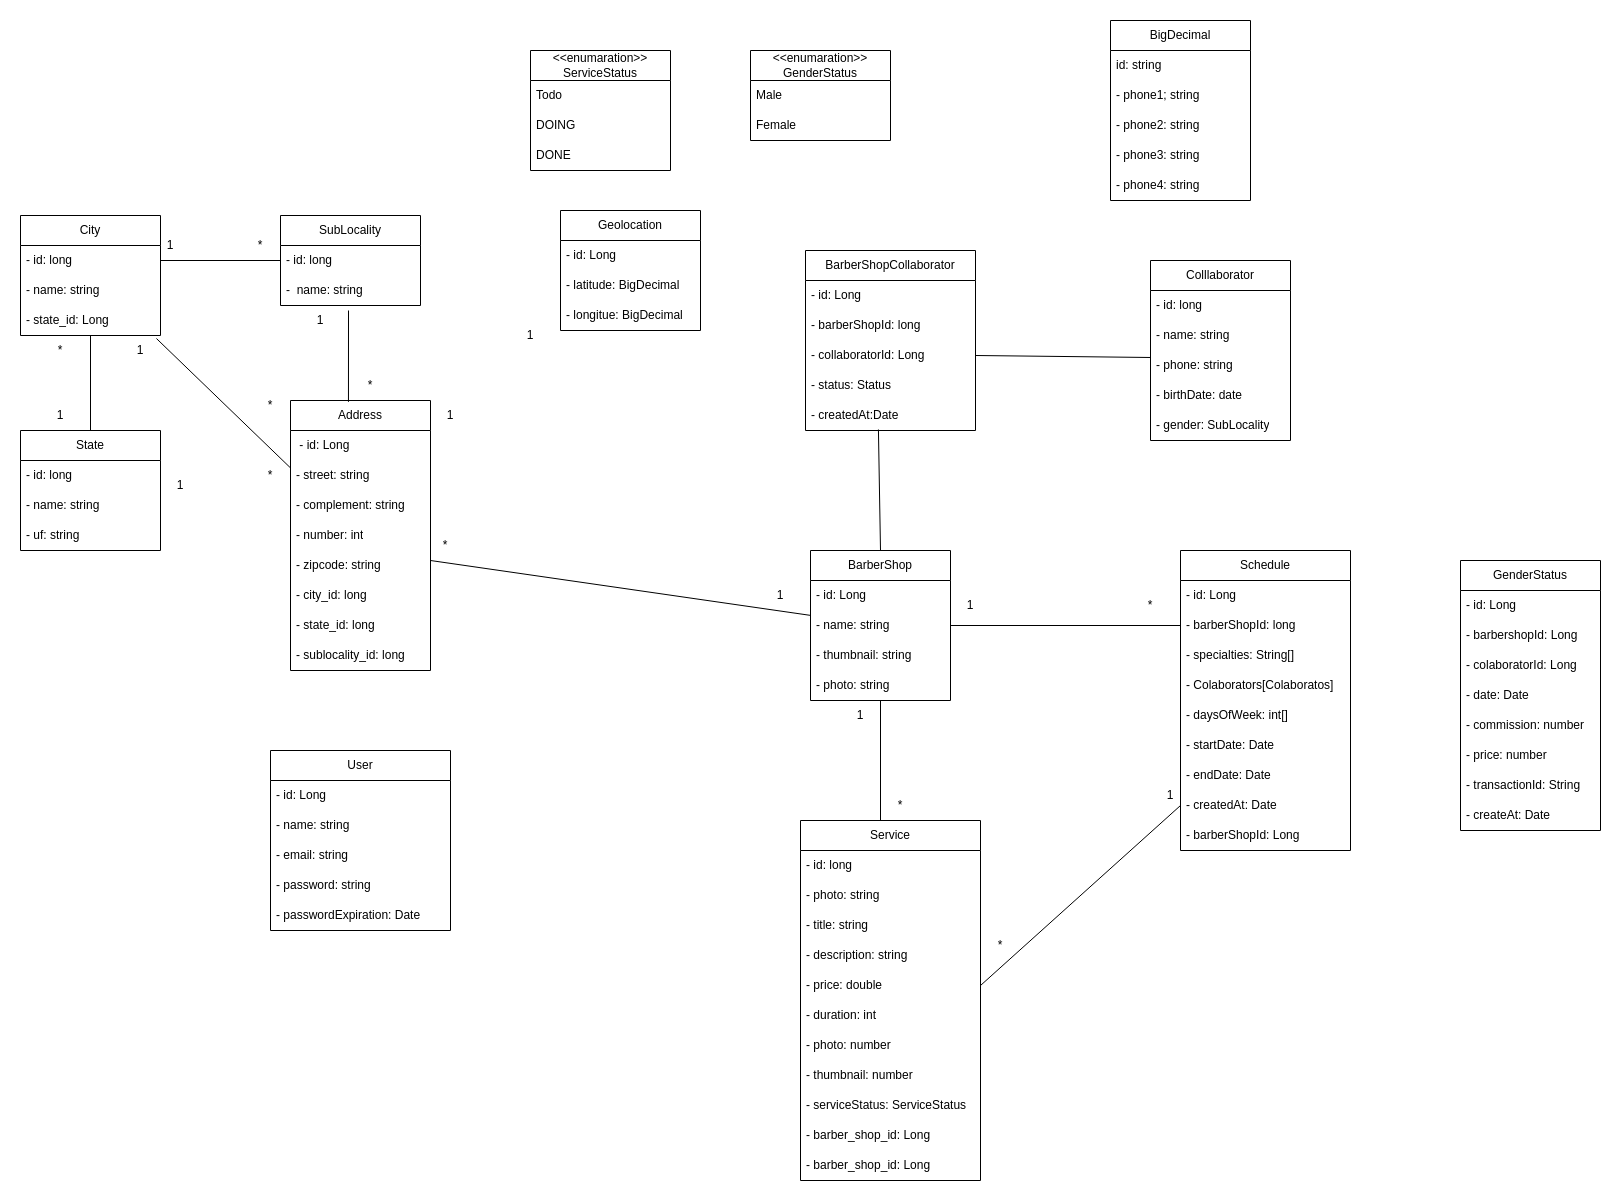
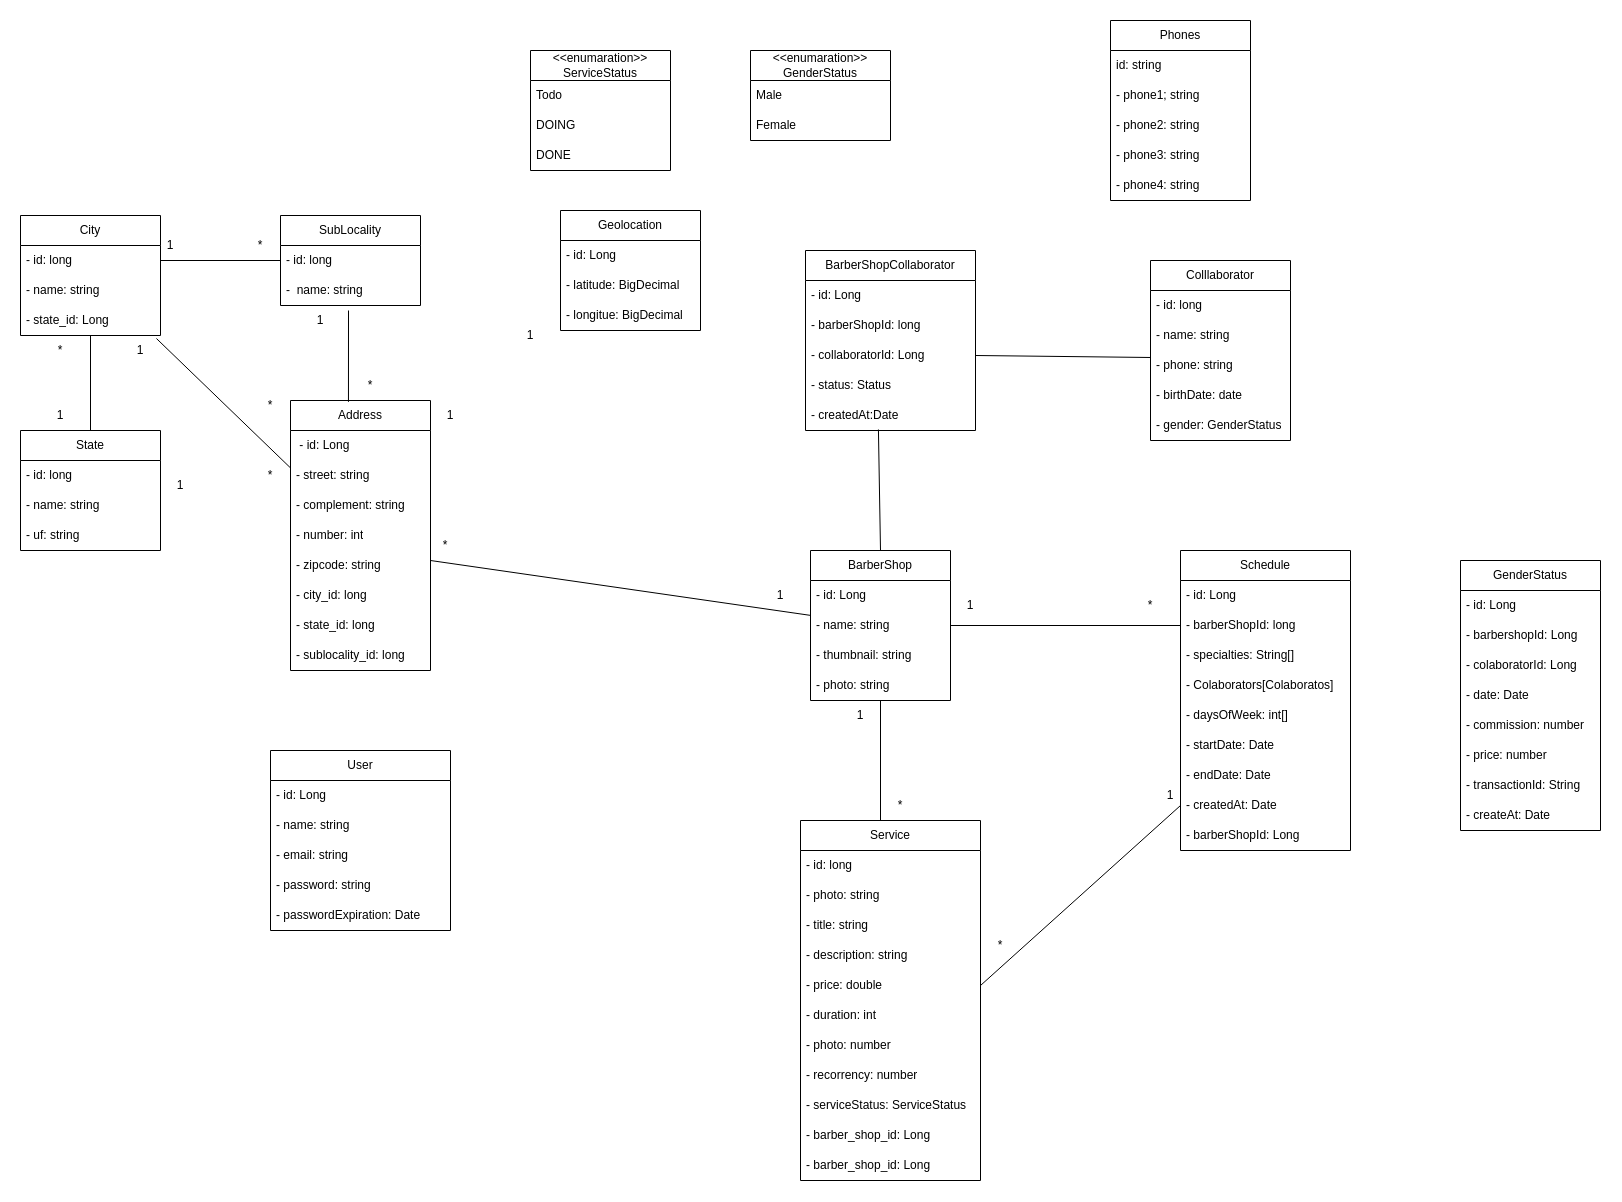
(1181, 36) -> (1181, 36)
(1219, 426) -> (1222, 426)
(863, 1076) -> (869, 1076)
